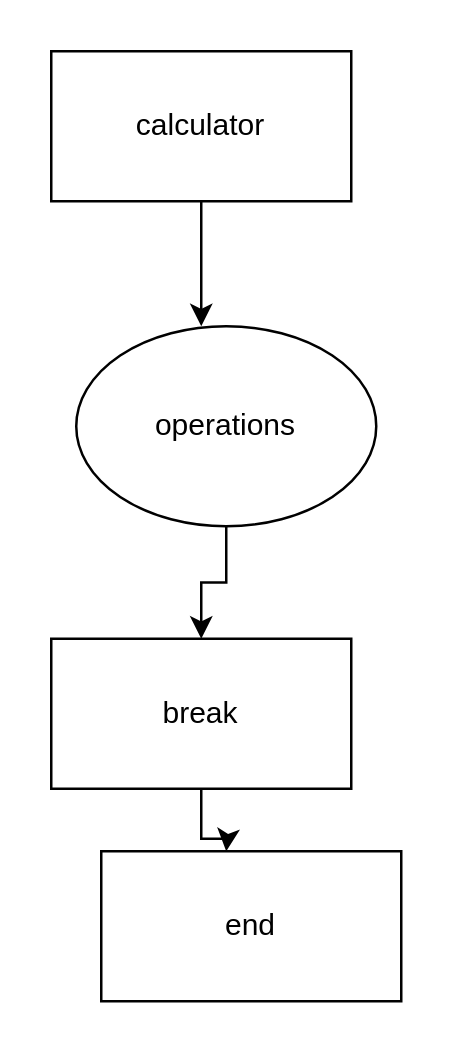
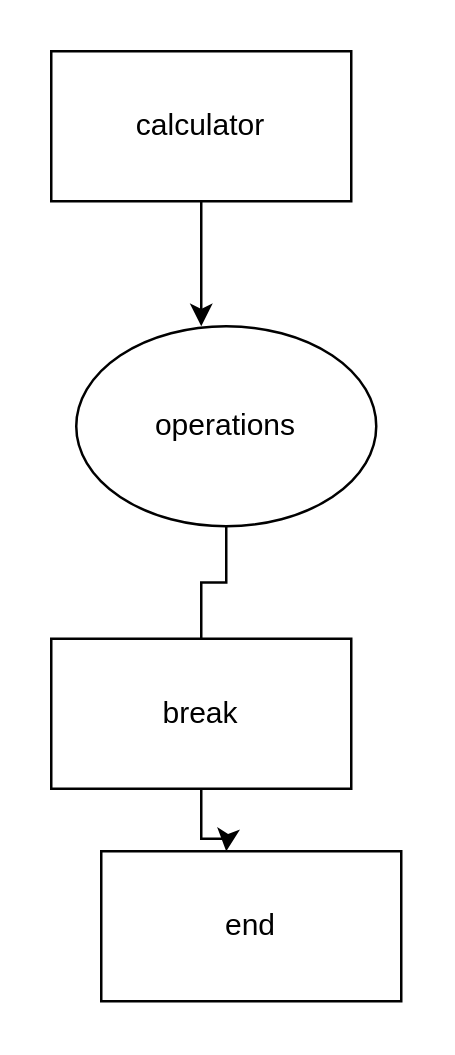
(201, 620) -> (201, 627)
